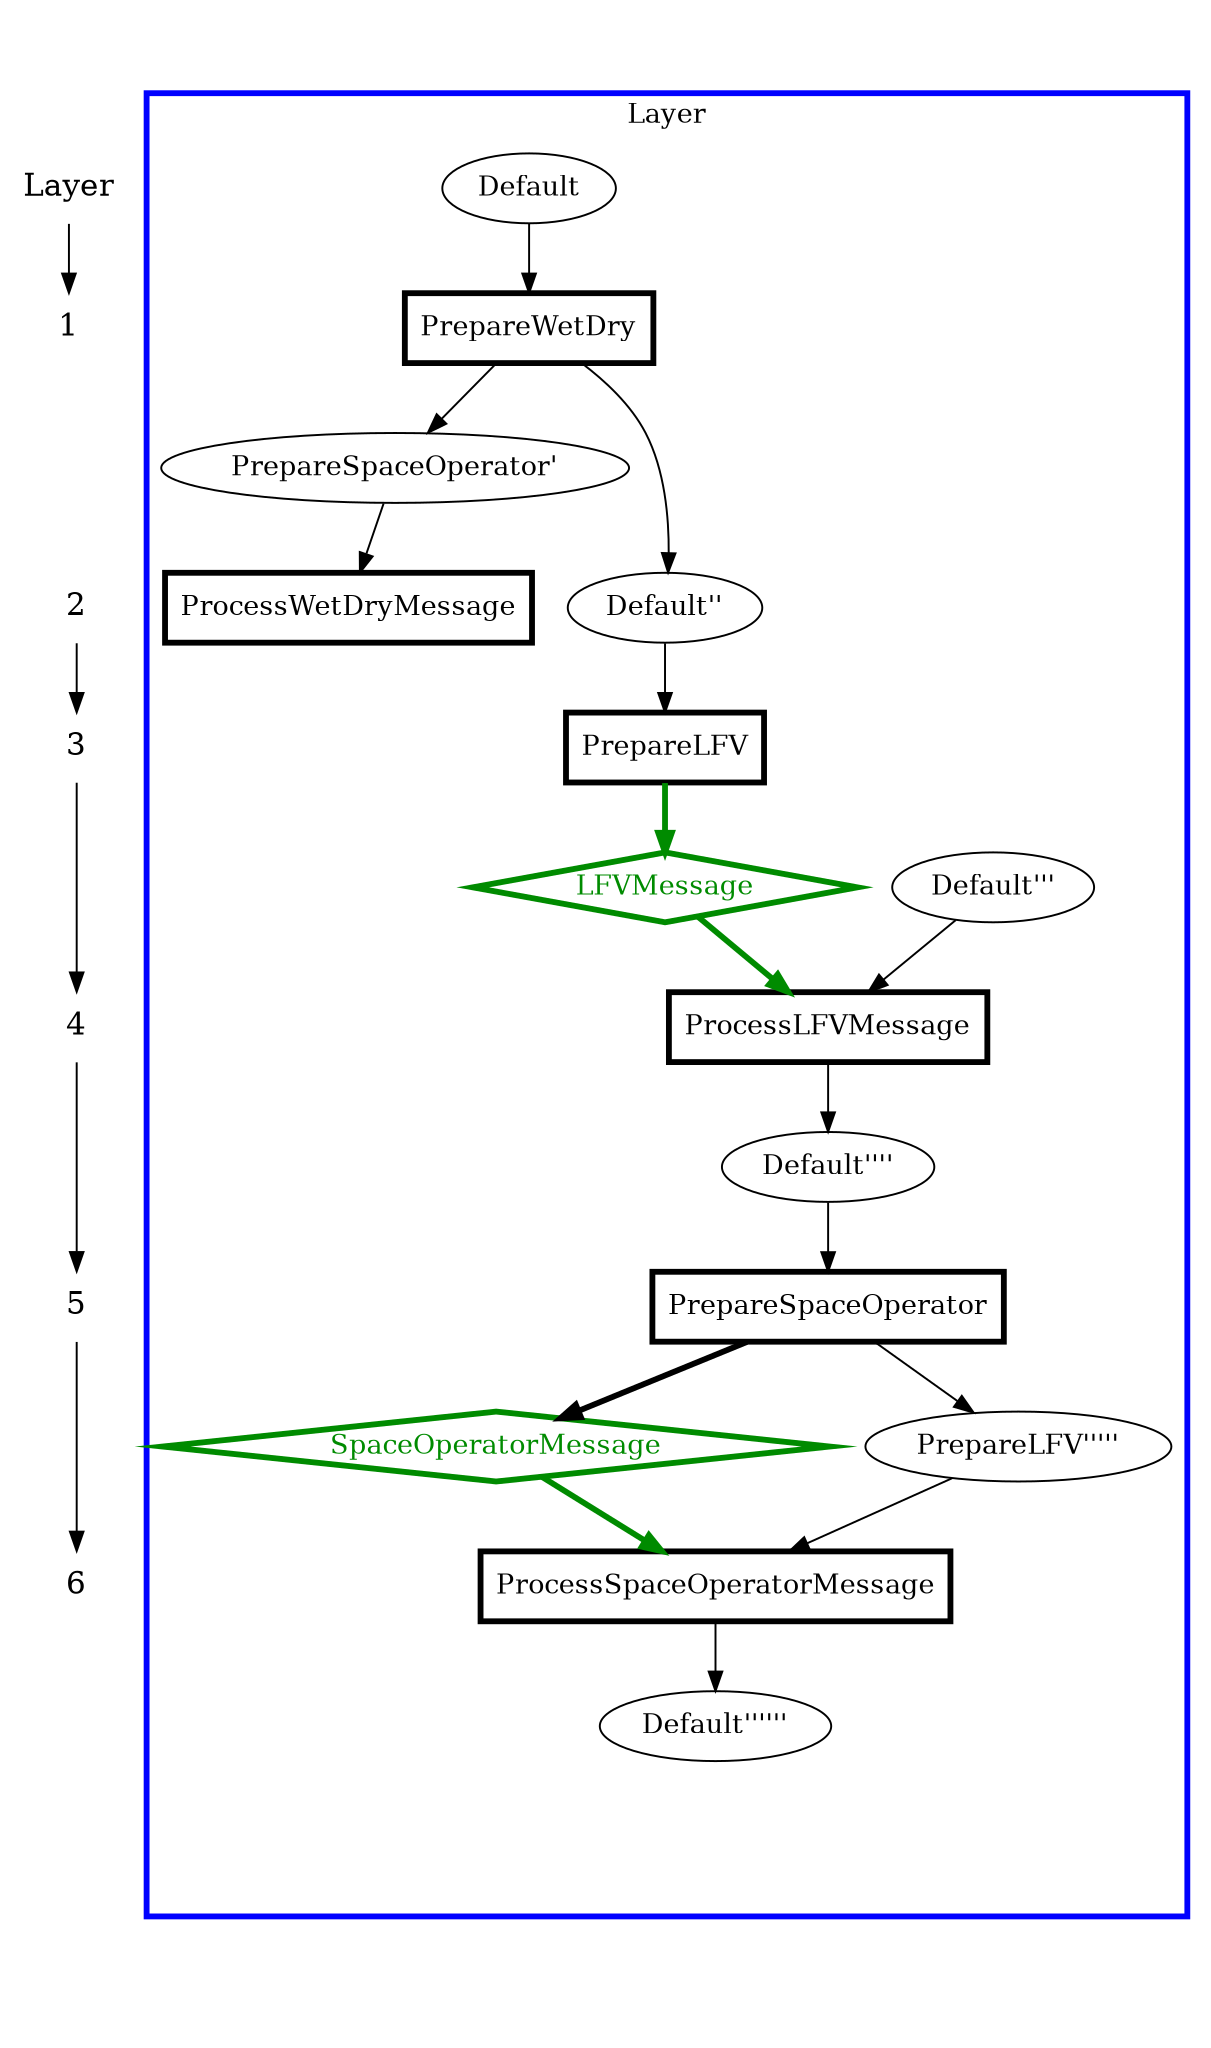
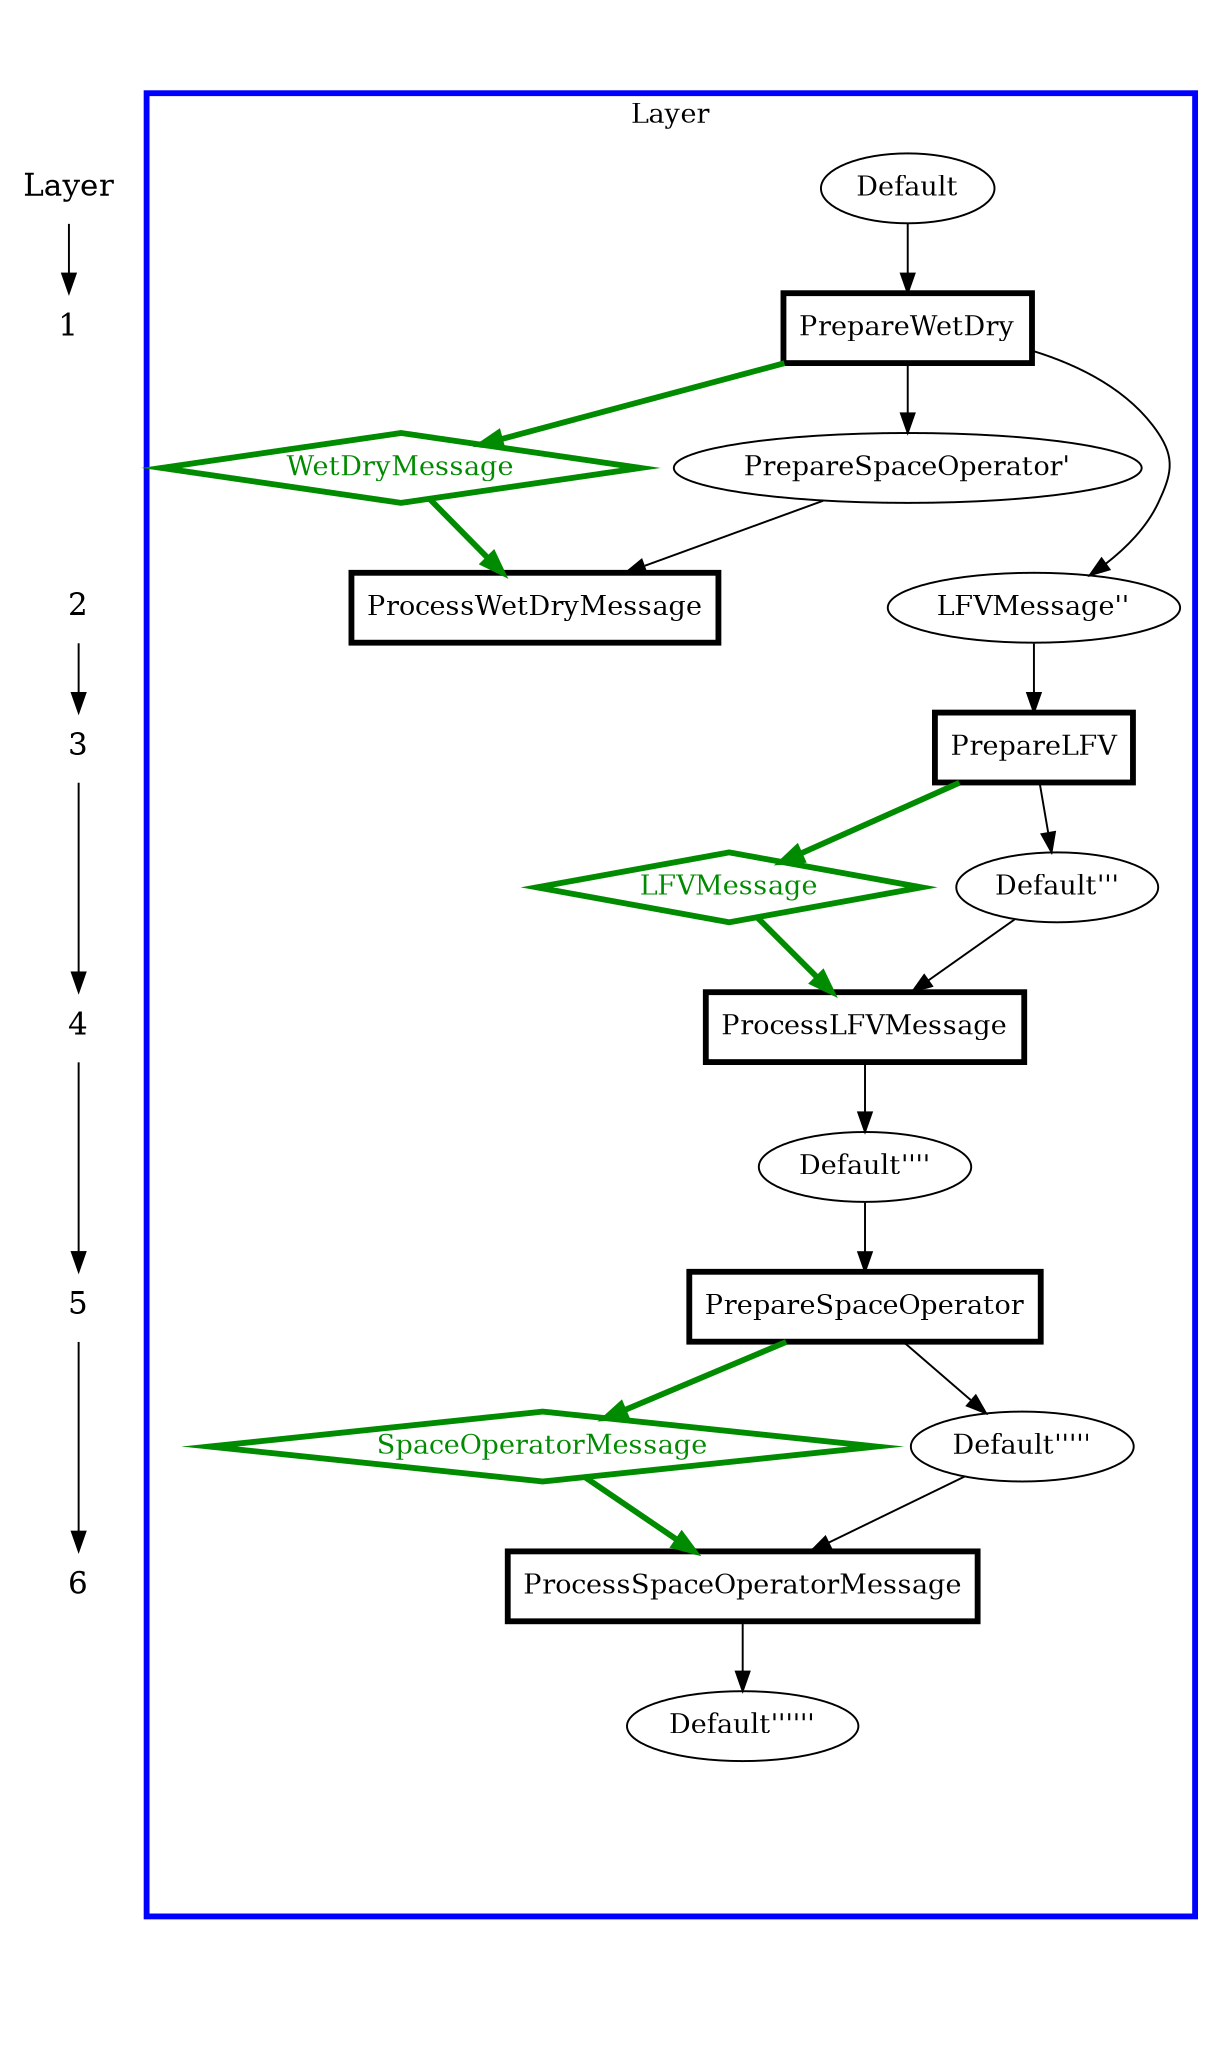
none -> (401, 468)
(665, 608) -> (1034, 608)
none -> (1044, 808)
(663, 1376) -> (705, 1376)
(1018, 1447) -> (1022, 1447)
